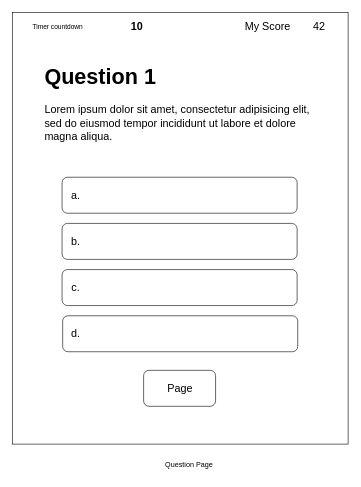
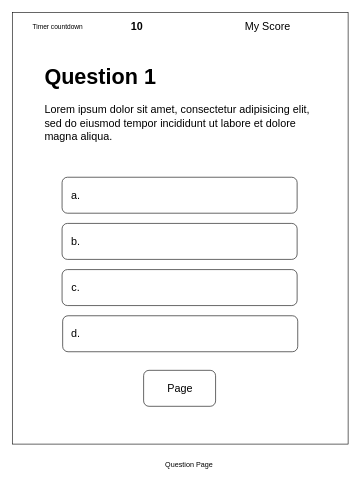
(320, 27) -> none
